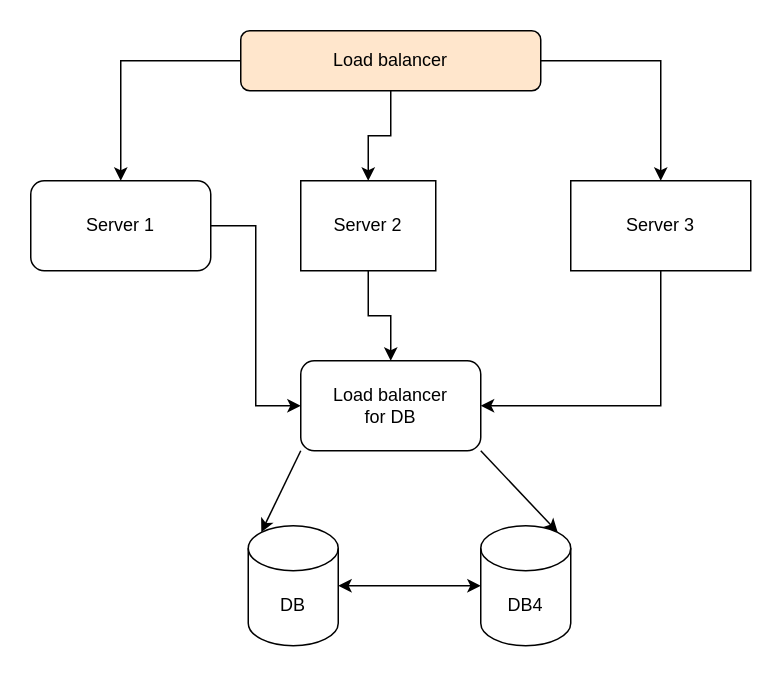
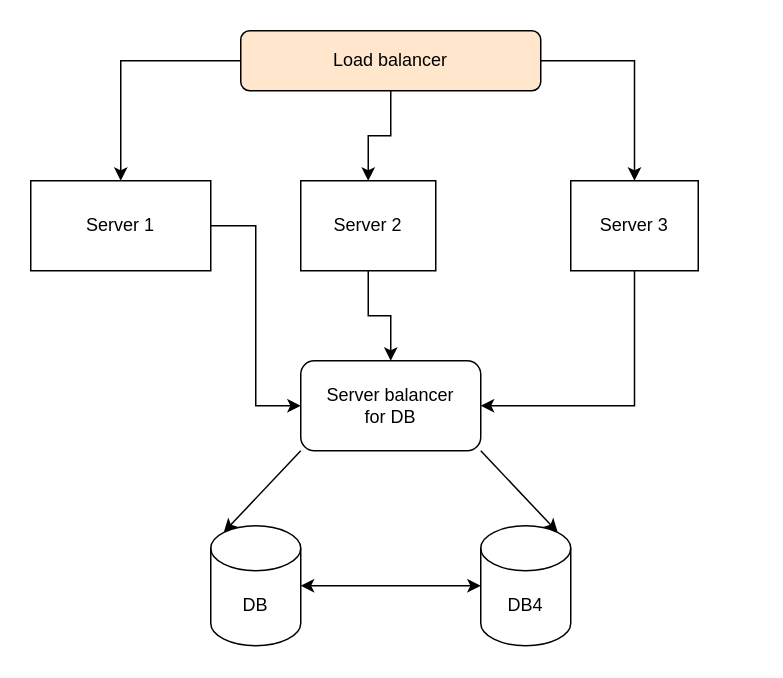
(121, 226) -> (121, 226)
(661, 226) -> (635, 226)
(391, 406) -> (391, 406)
(293, 586) -> (256, 586)
